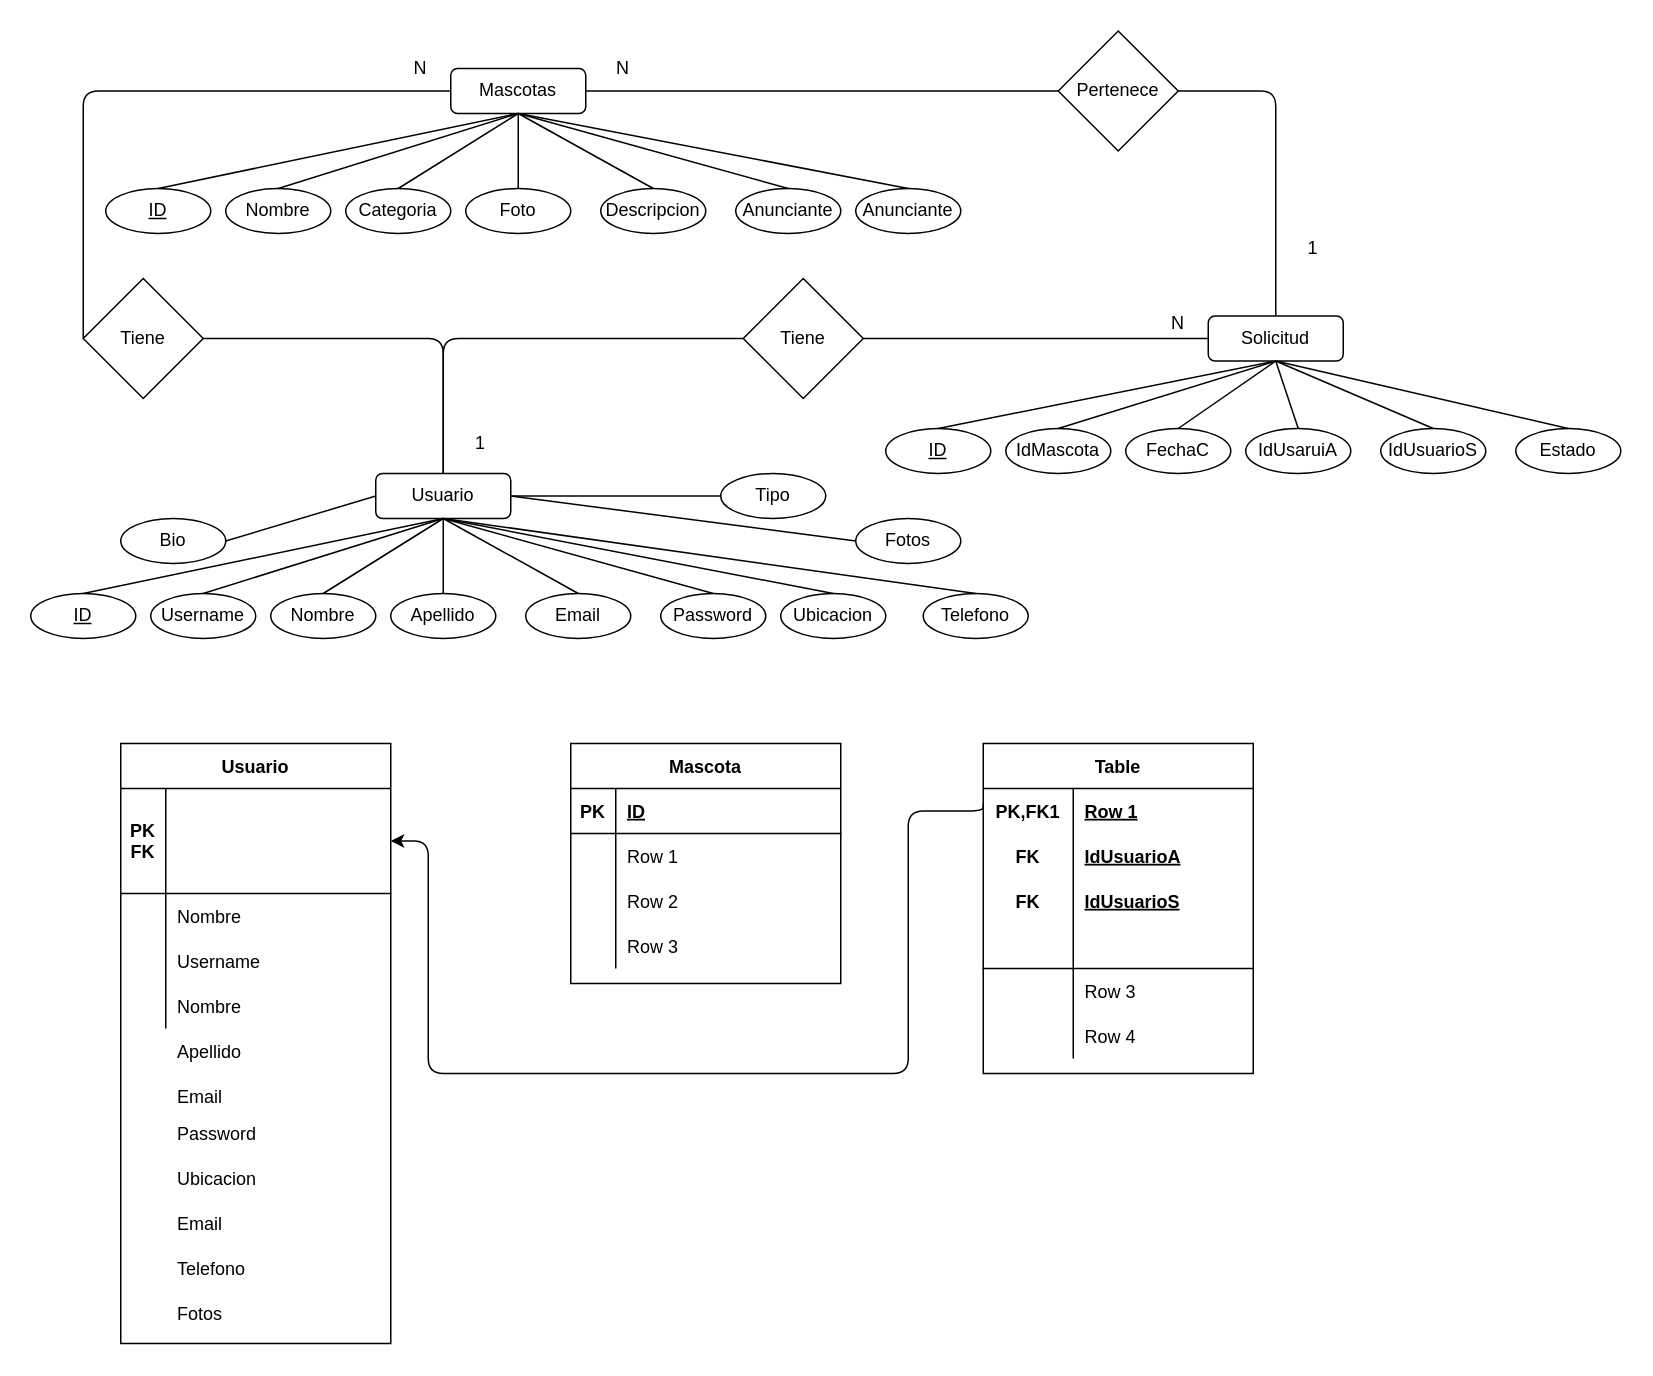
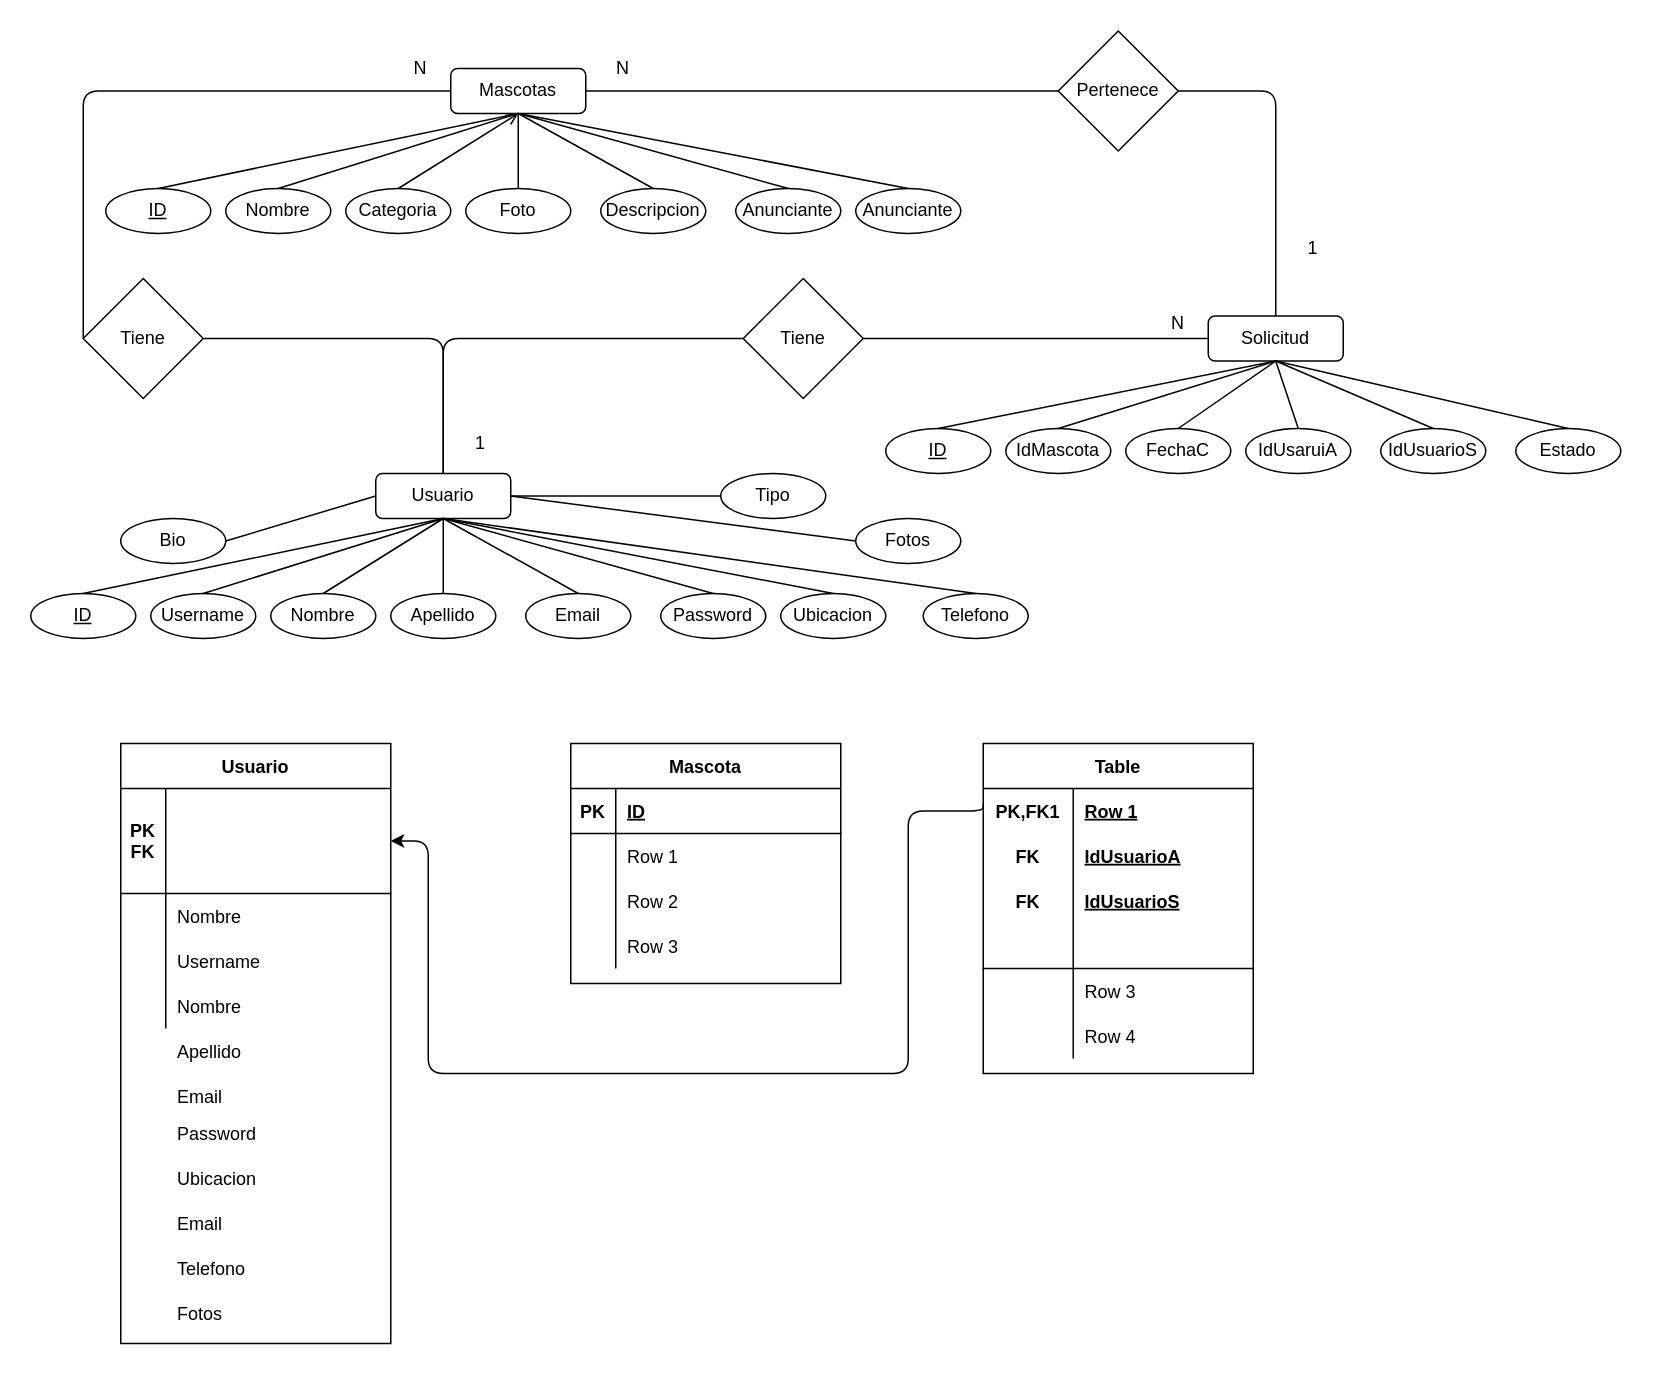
(511, 118) -> (511, 118)
